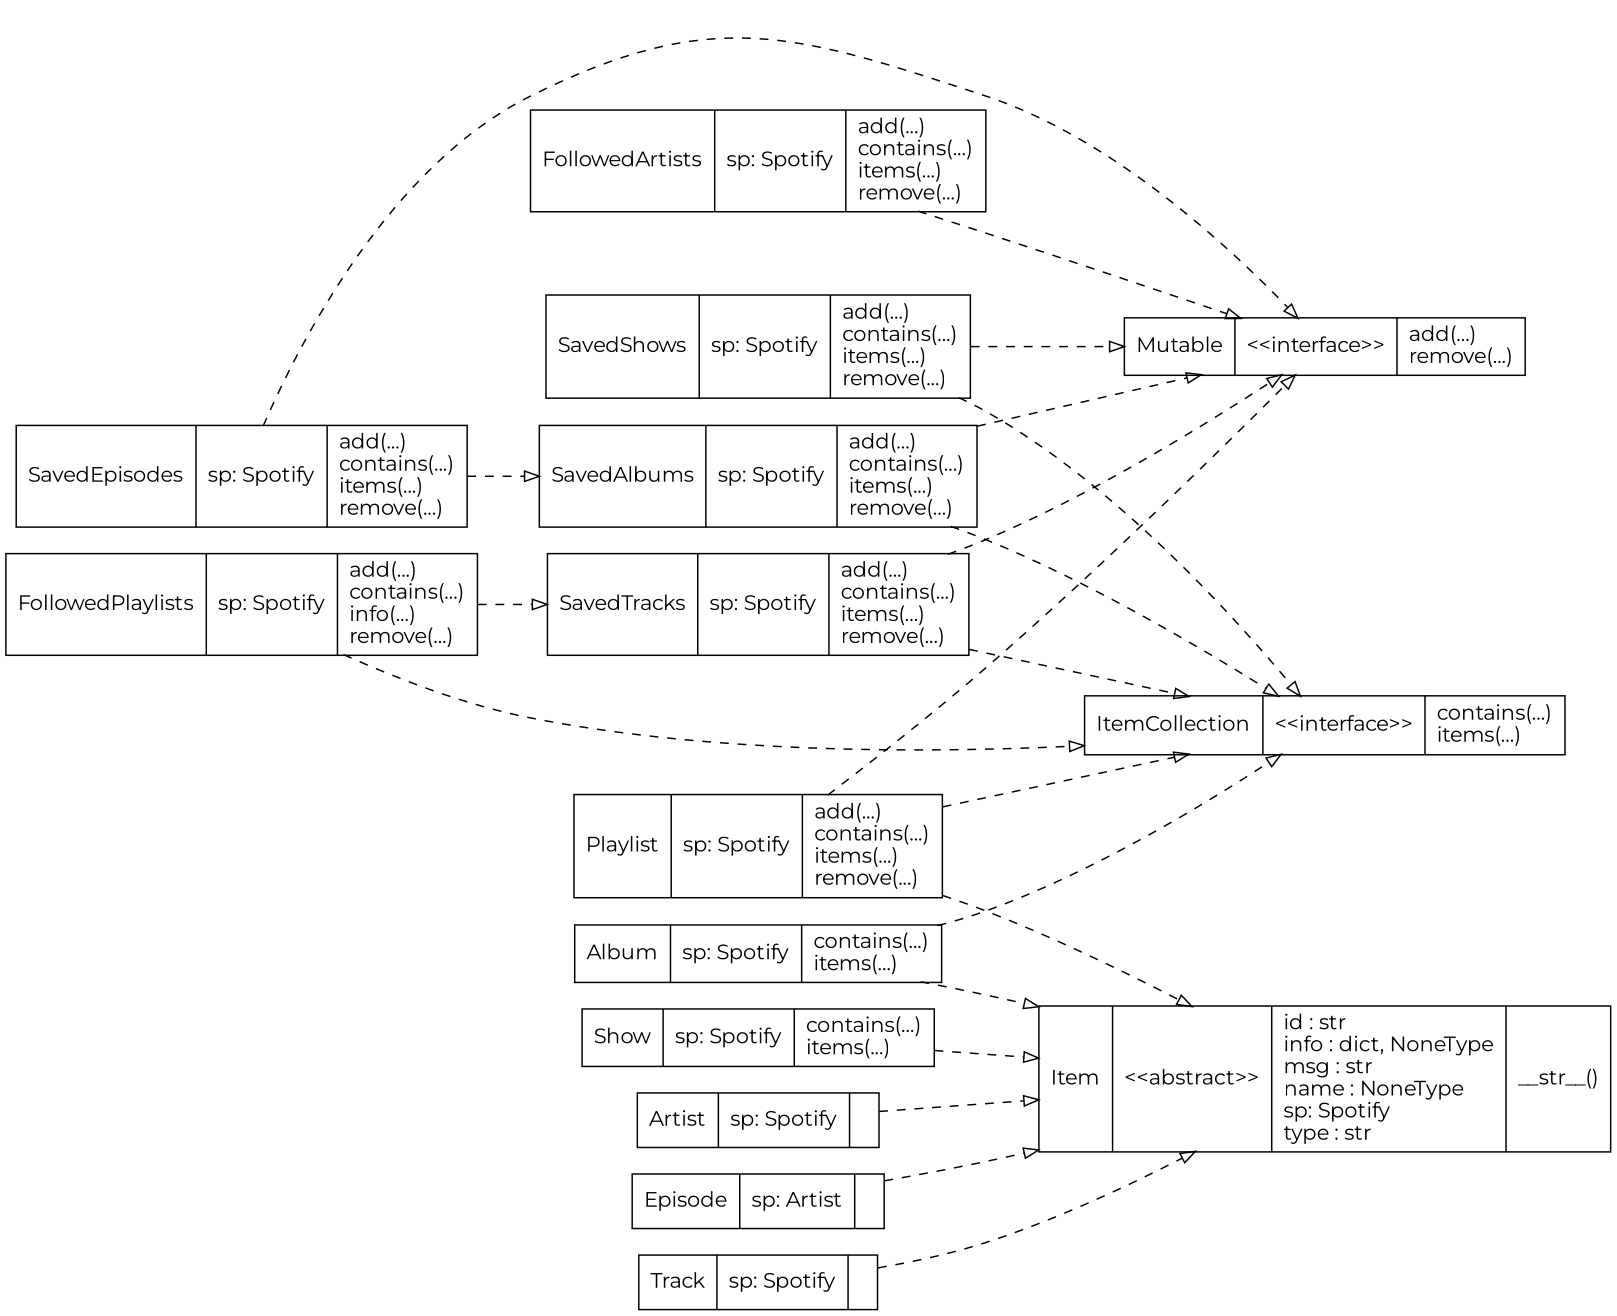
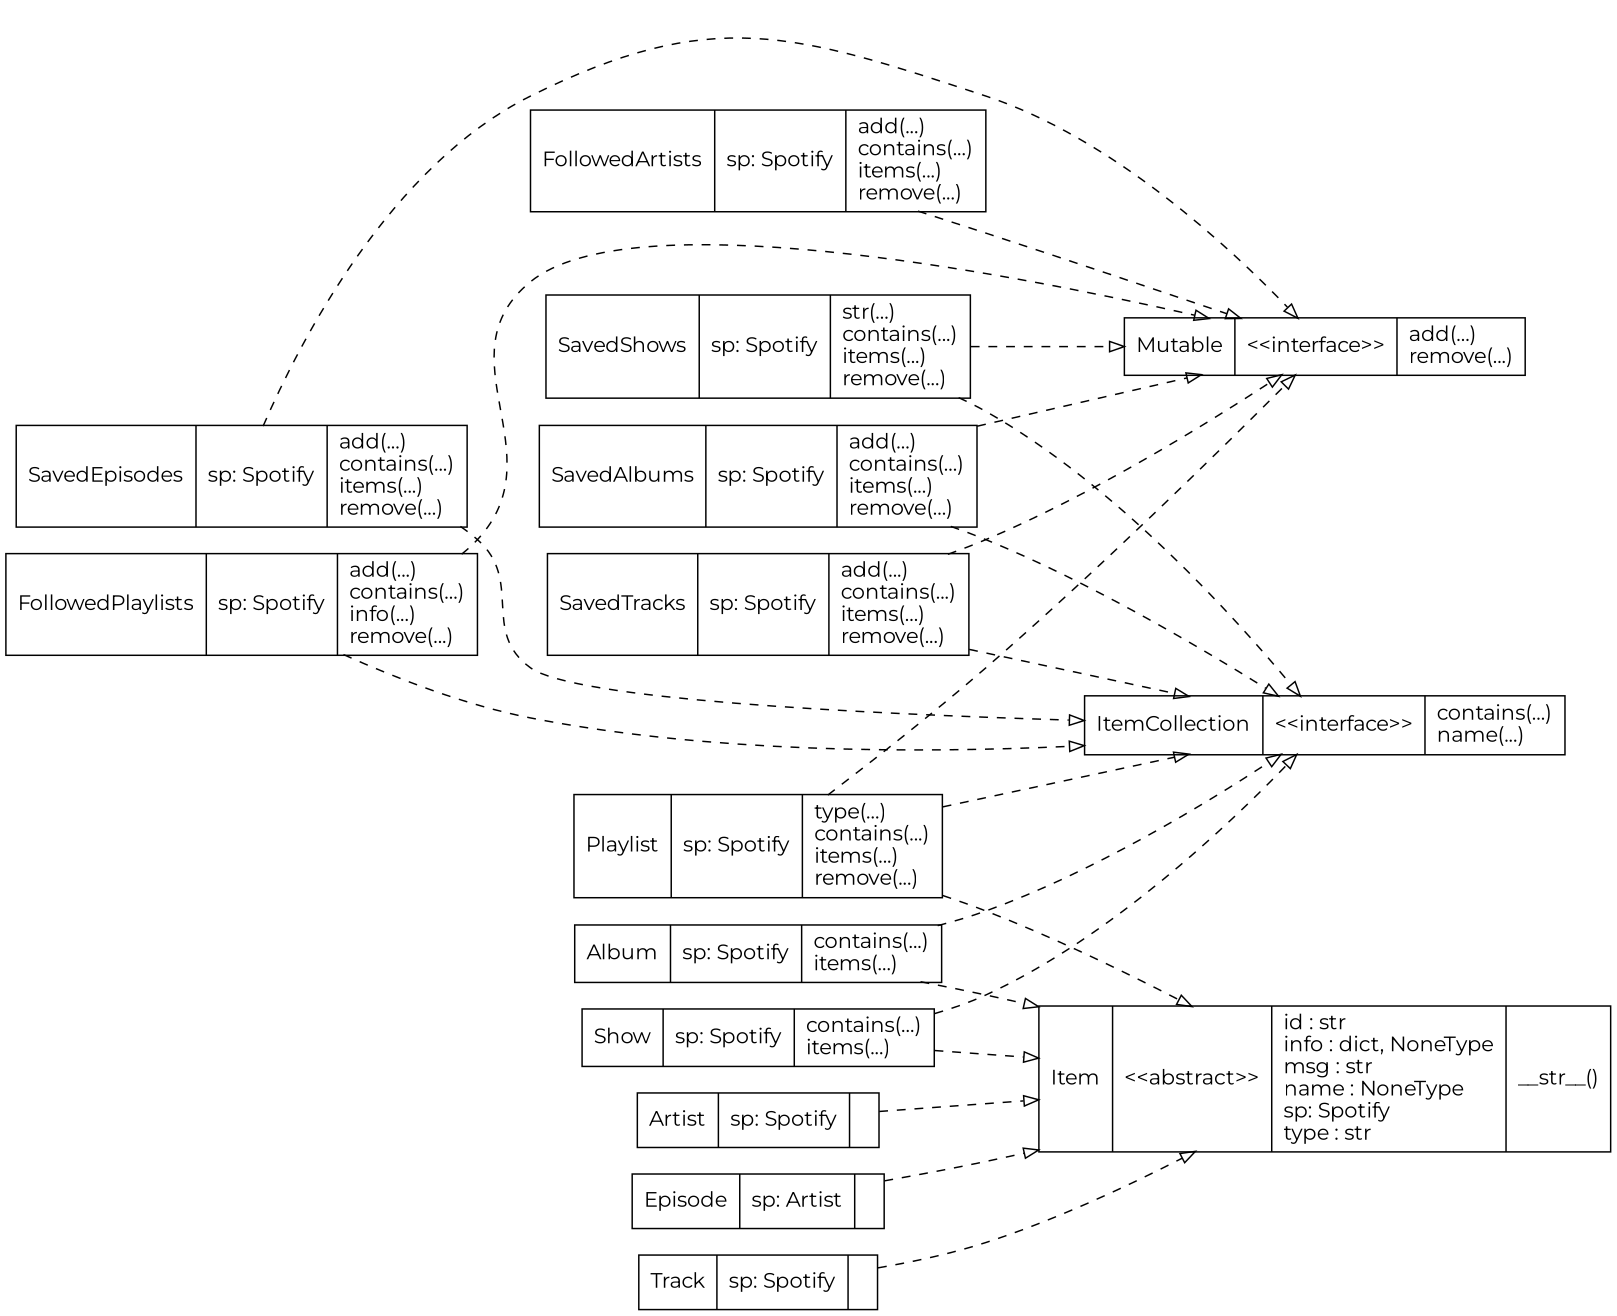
(876, 313) -> (869, 313)
(496, 476) -> (715, 701)
(505, 604) -> (713, 246)
(1480, 736) -> (1481, 736)
(848, 812) -> (850, 812)
none -> (1124, 910)
